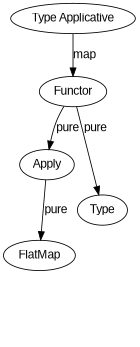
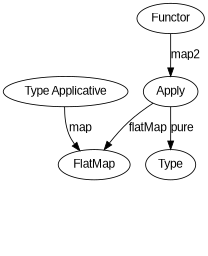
(73, 51) -> (66, 126)
(68, 128) -> (185, 55)
(87, 147) -> (171, 124)
(56, 210) -> (148, 128)
